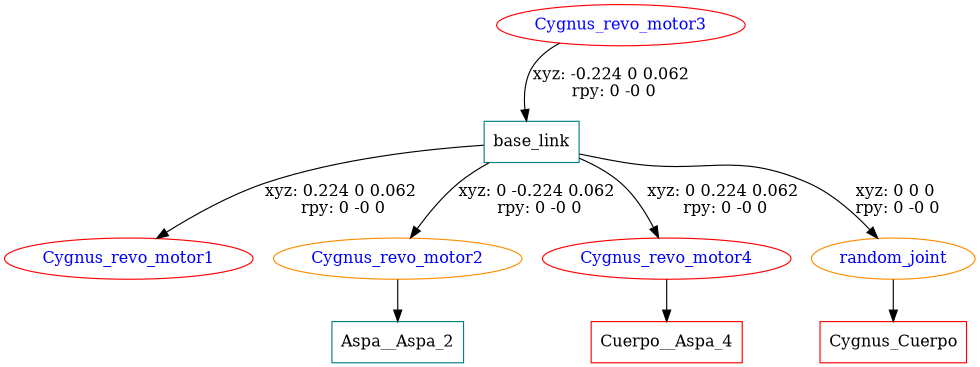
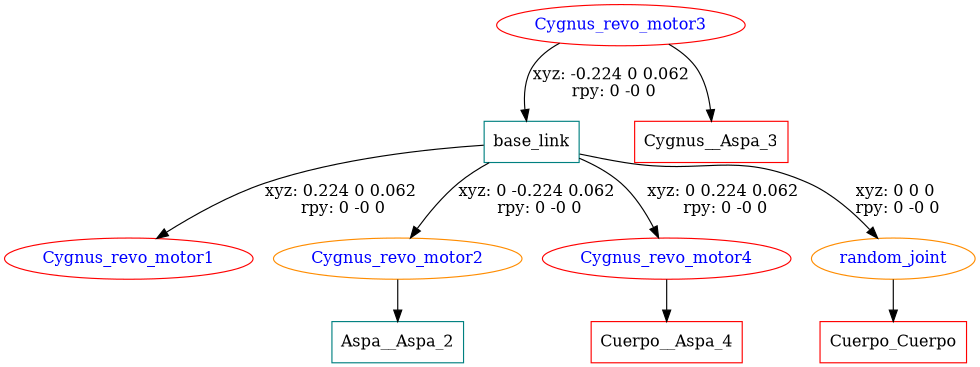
none -> (711, 142)
(893, 342) -> (893, 342)
